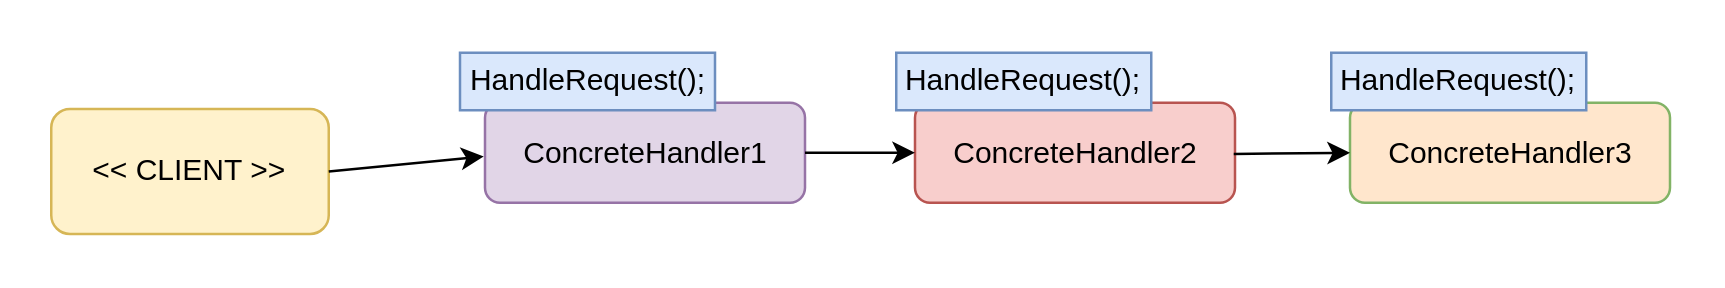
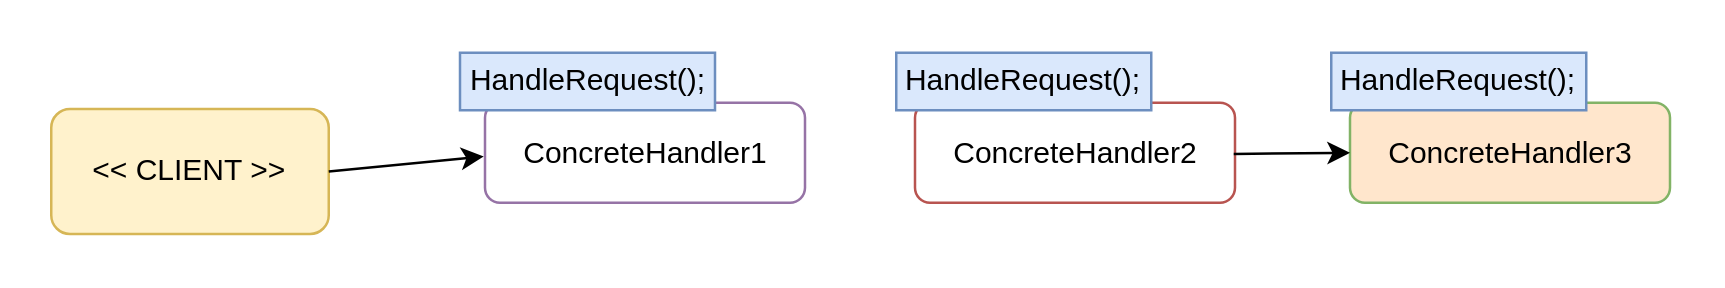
(645, 153) -> (645, 153)
(852, 153) -> none
(1075, 153) -> (1075, 153)
